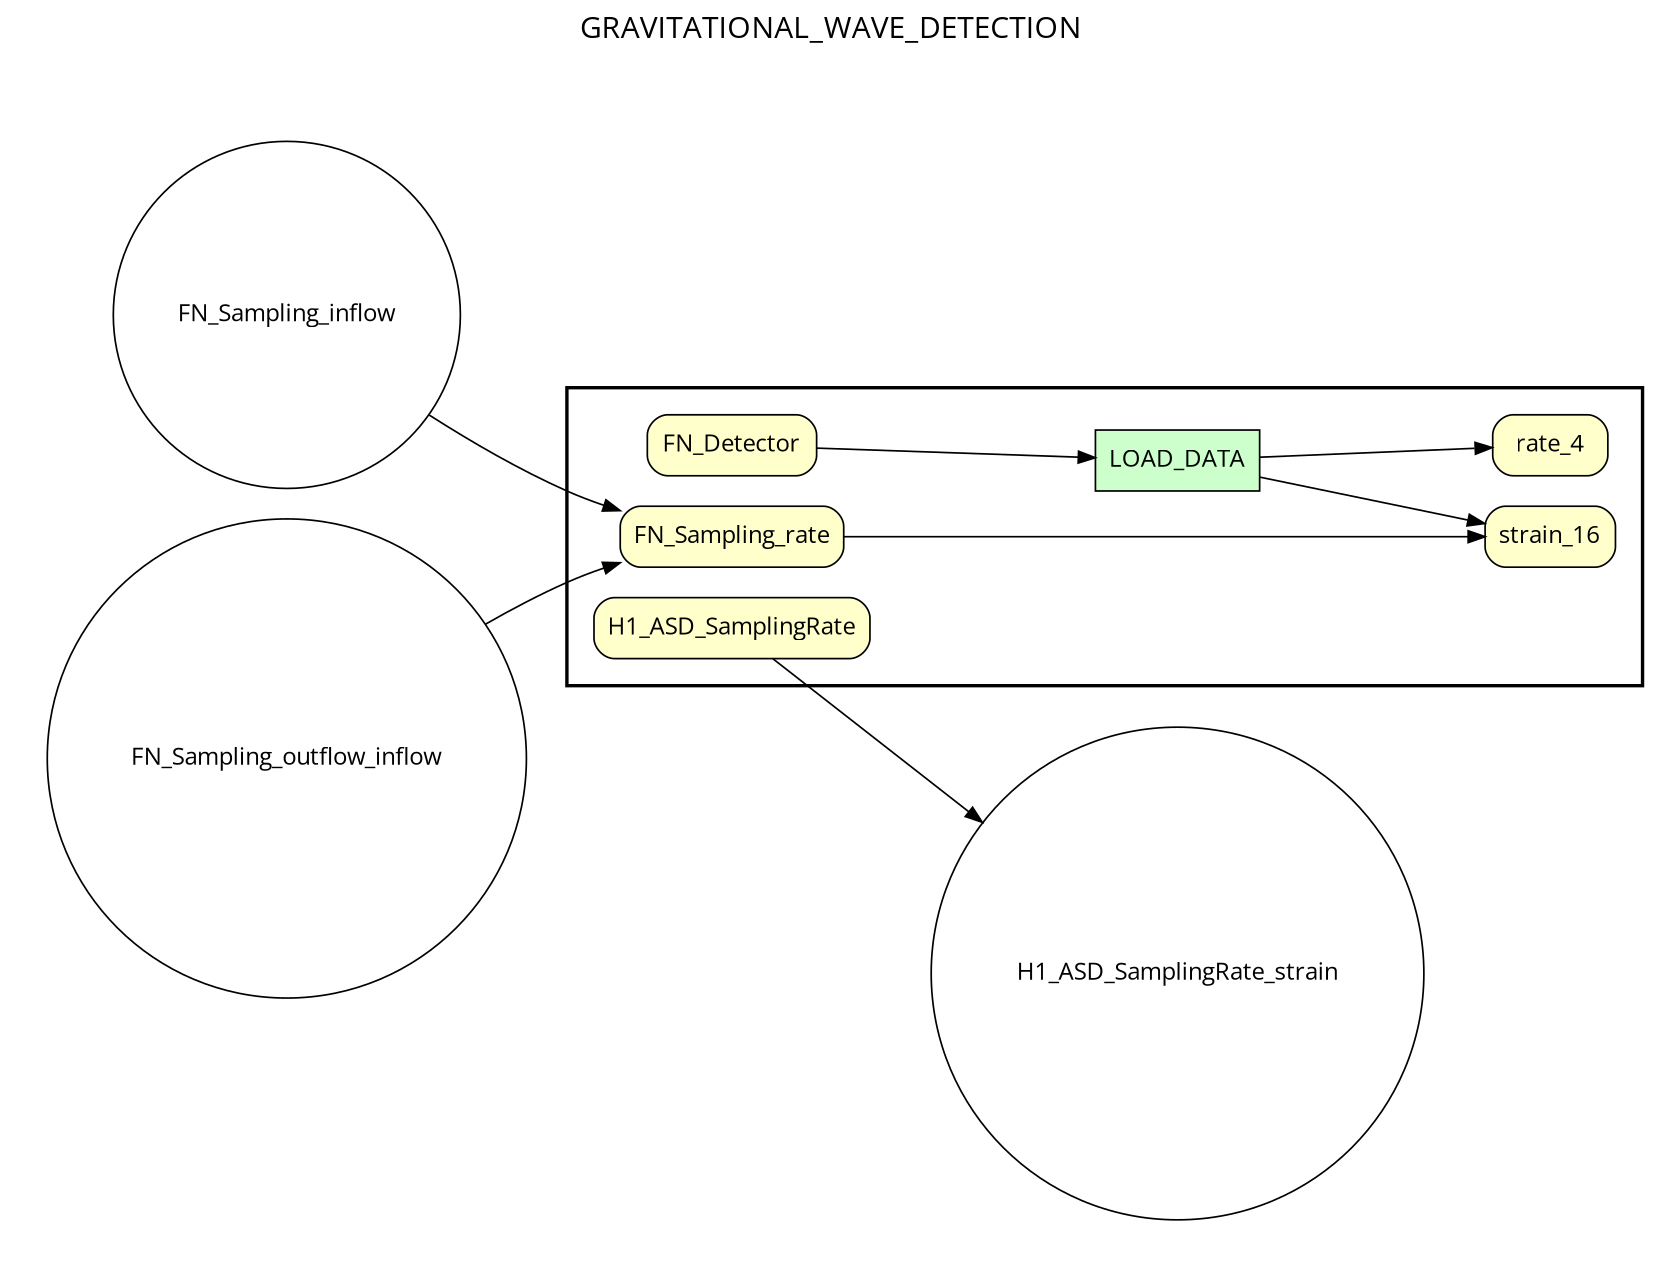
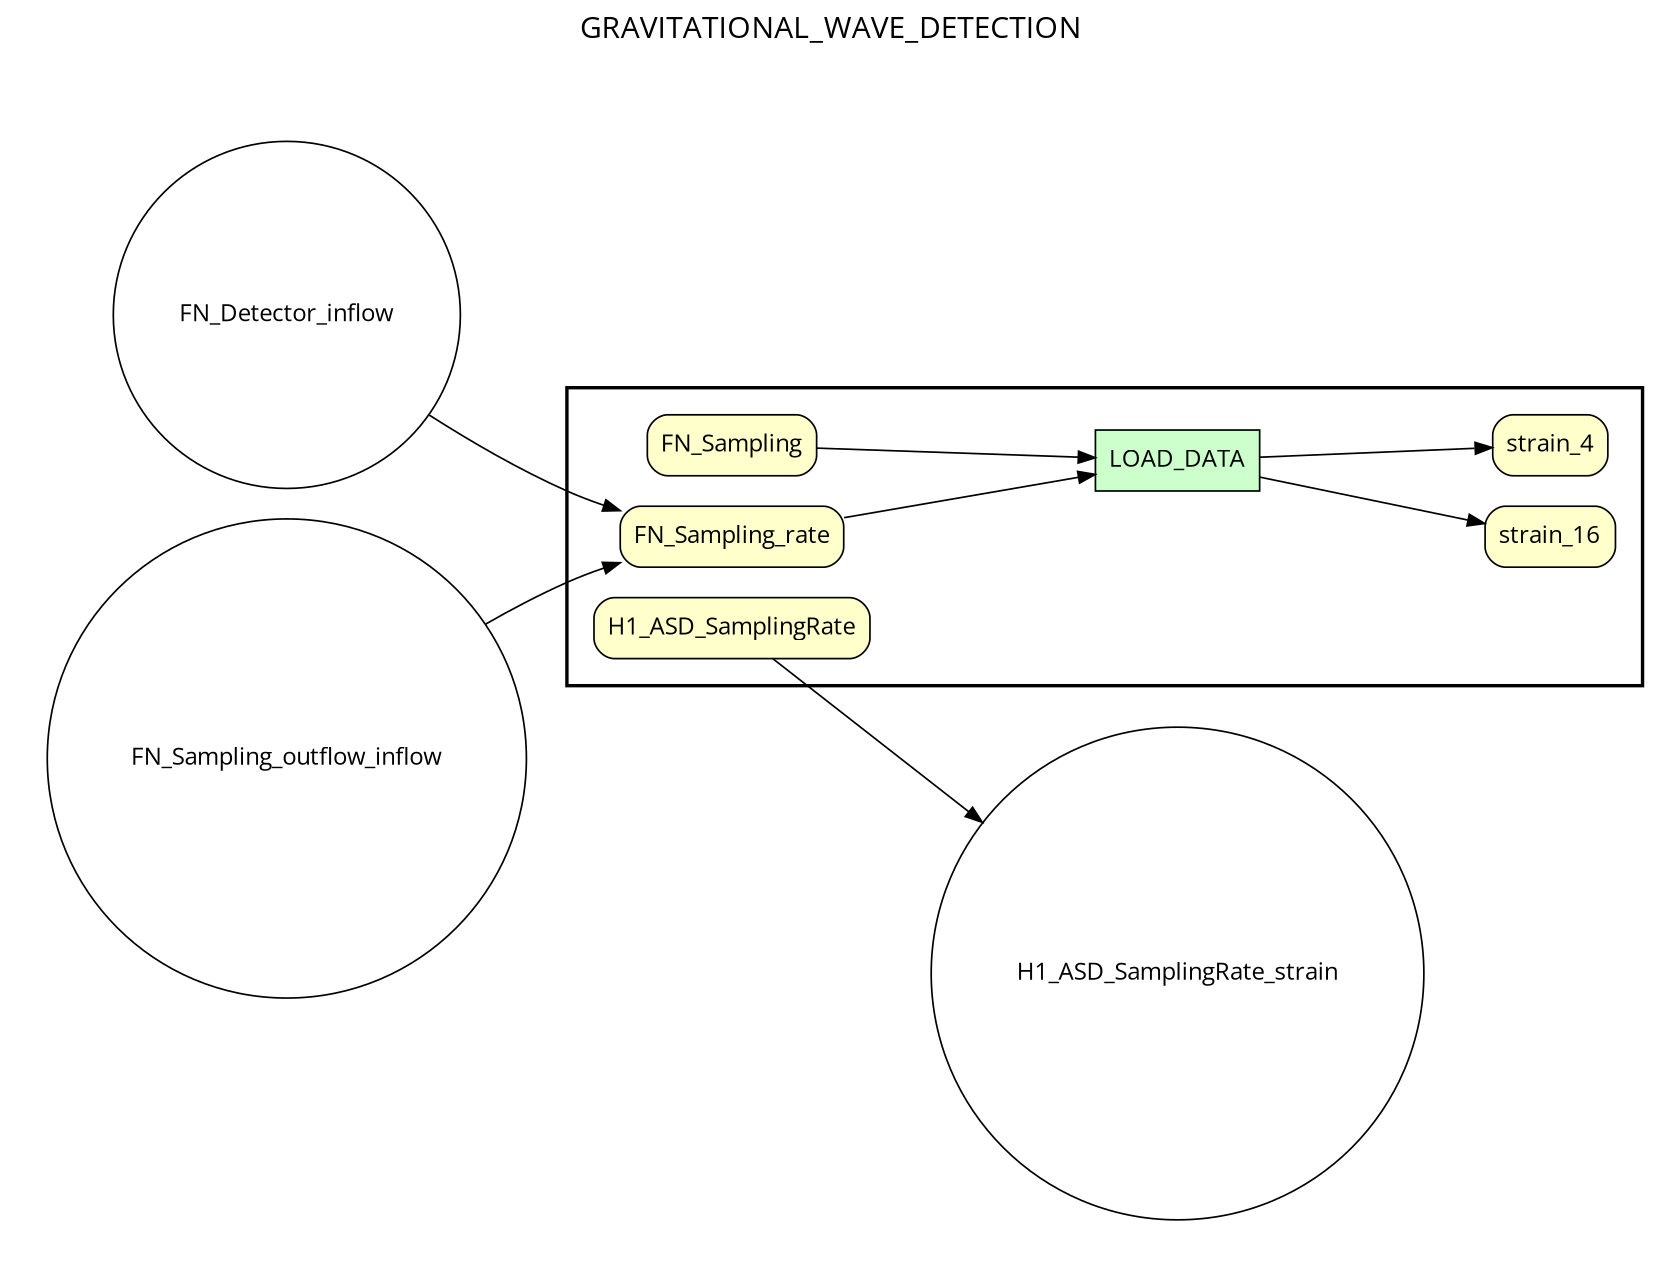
(287, 315) -> (287, 315)
(732, 445) -> (732, 445)
(1550, 445) -> (1550, 445)
(1156, 537) -> (961, 498)
